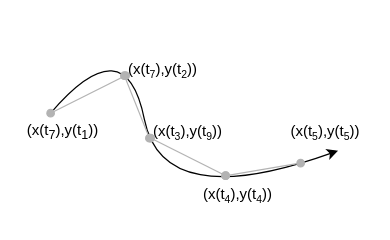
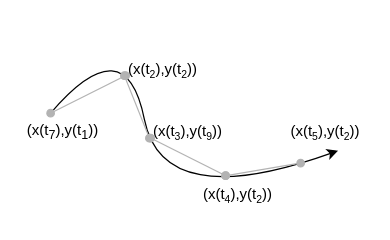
(163, 69) -> (163, 69)
(326, 132) -> (326, 132)
(238, 194) -> (238, 194)
